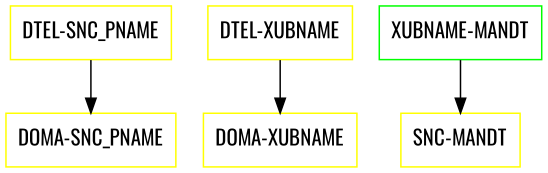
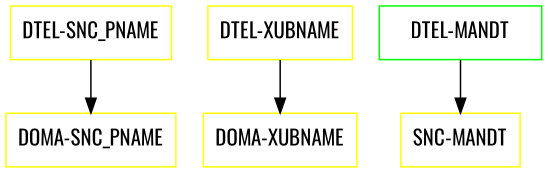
(460, 33) -> (460, 33)
